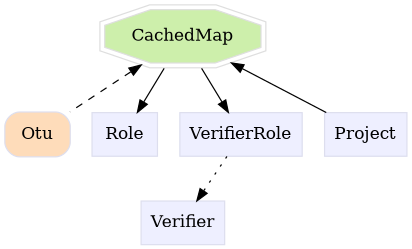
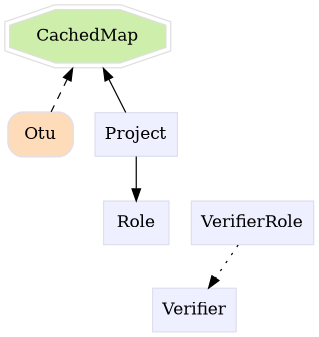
(154, 85) -> (136, 173)
(212, 85) -> none
